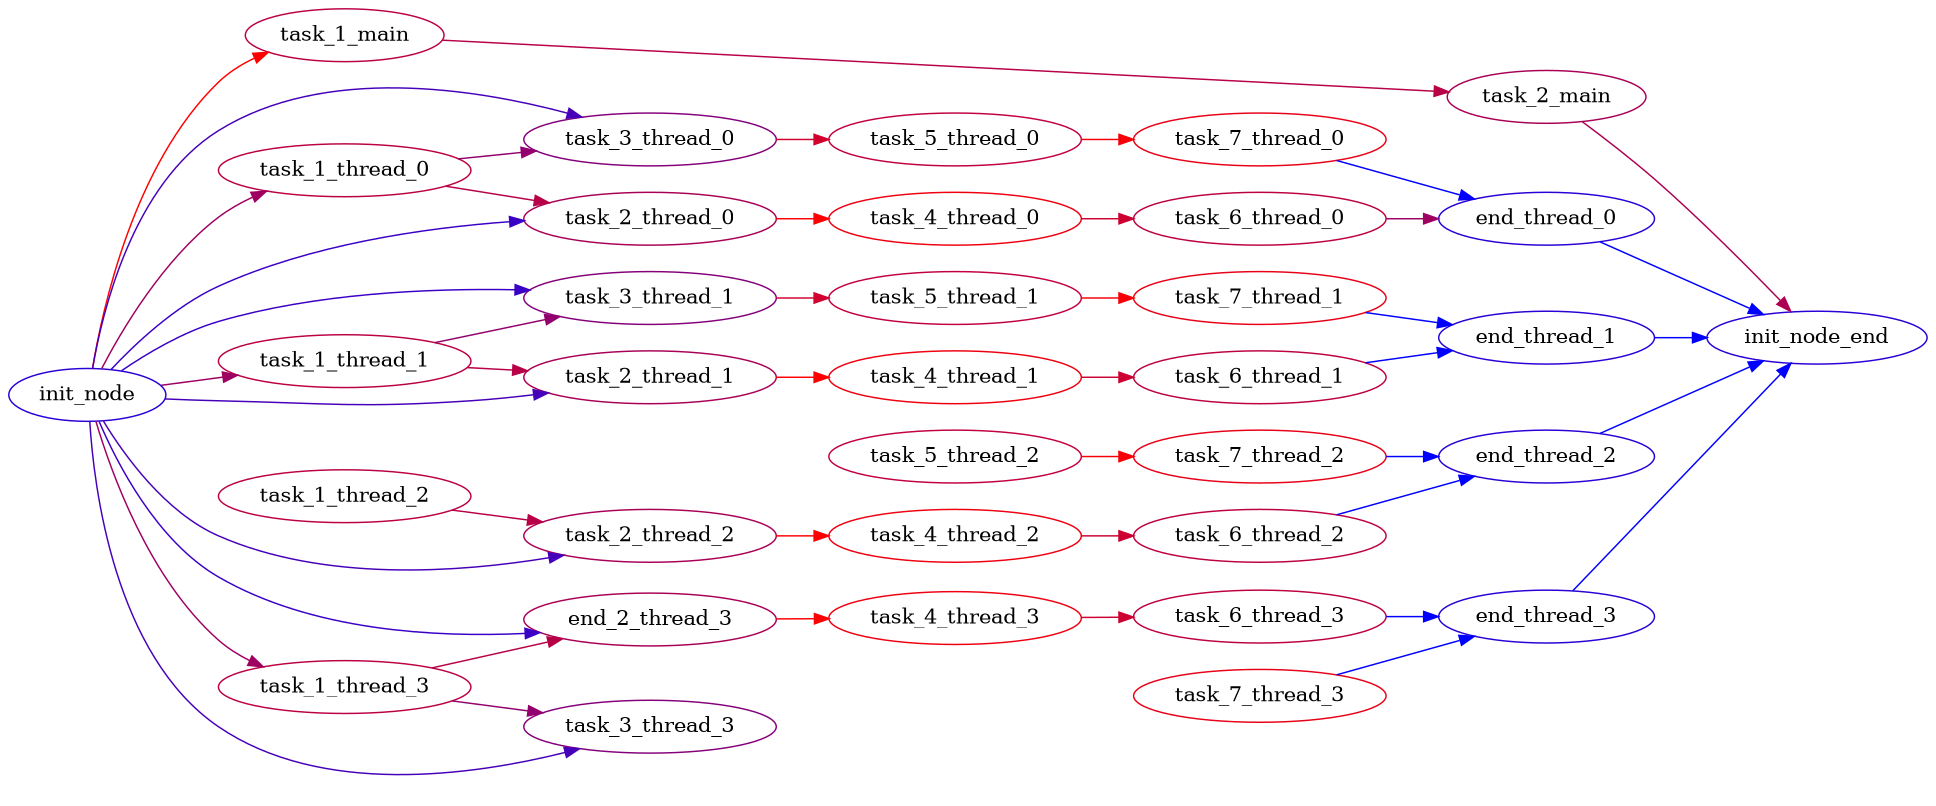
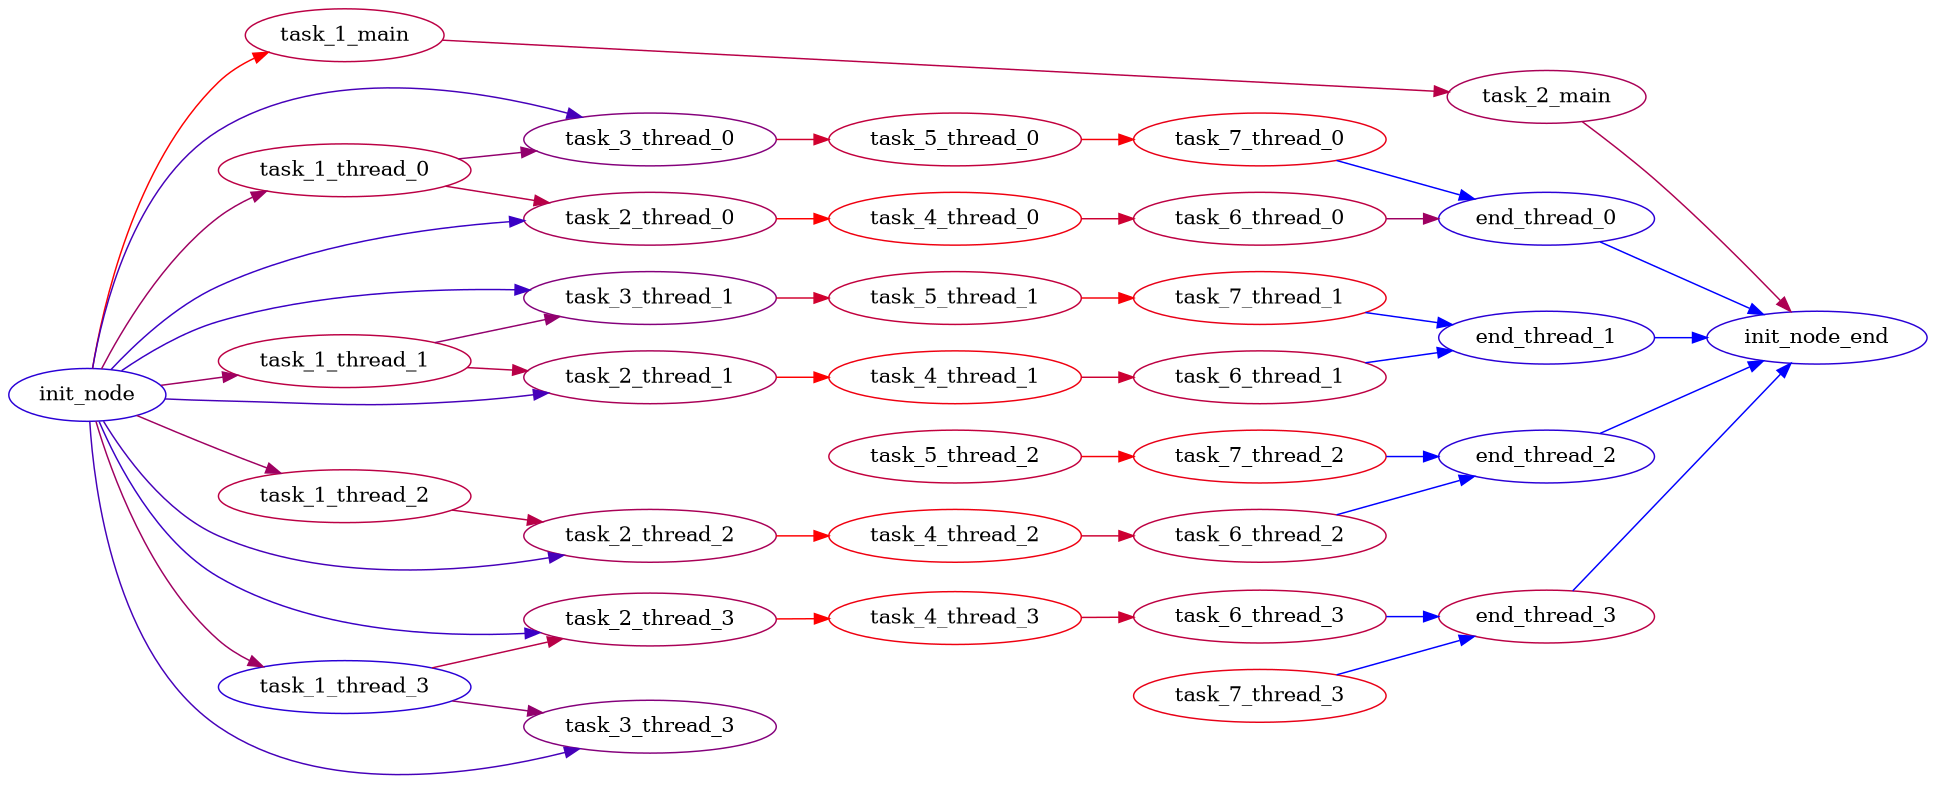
none -> (202, 442)
(1547, 617) -> (1547, 617)
(650, 620) -> (650, 620)
(345, 687) -> (345, 687)
